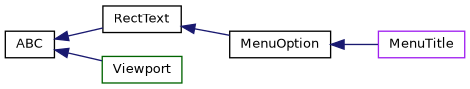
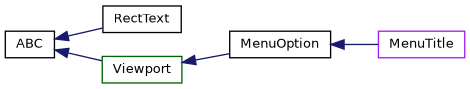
(212, 32) -> (212, 57)
